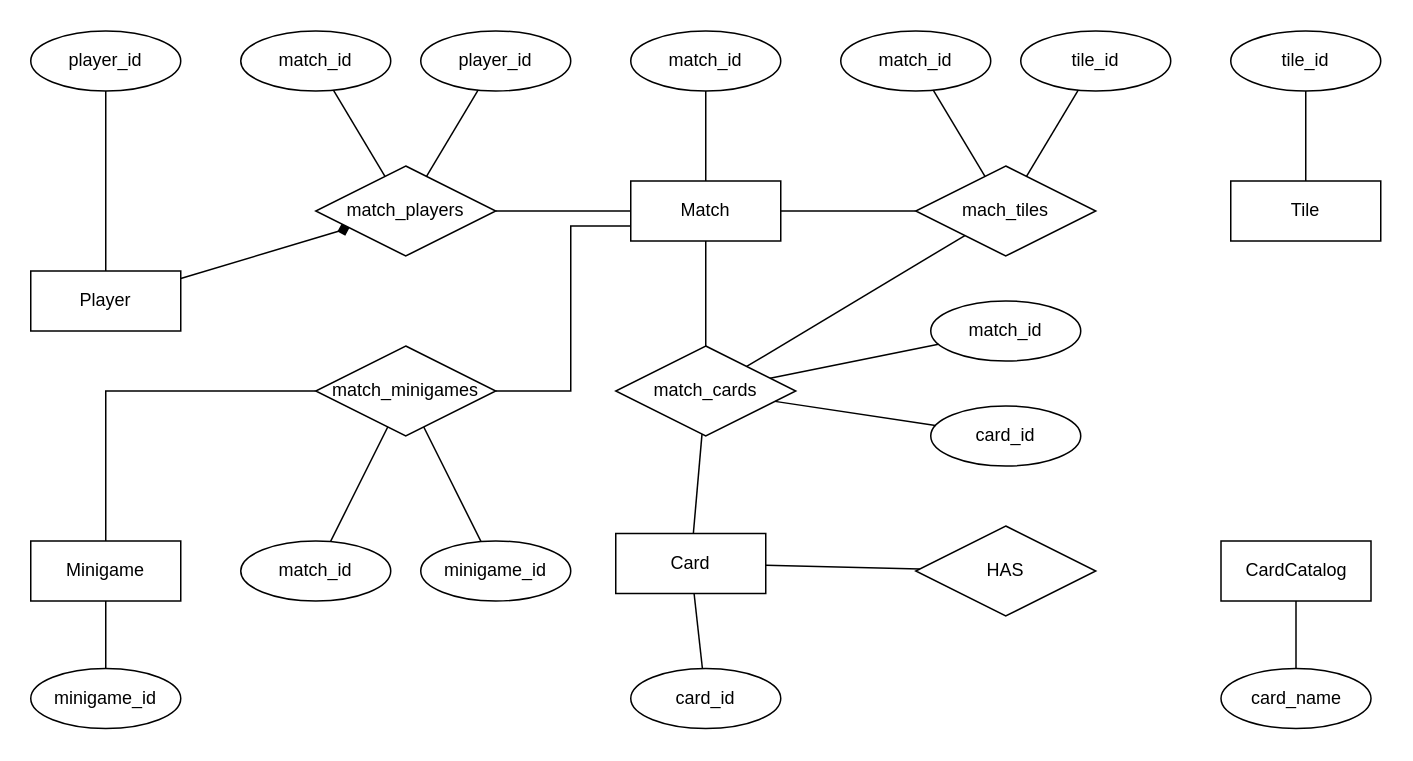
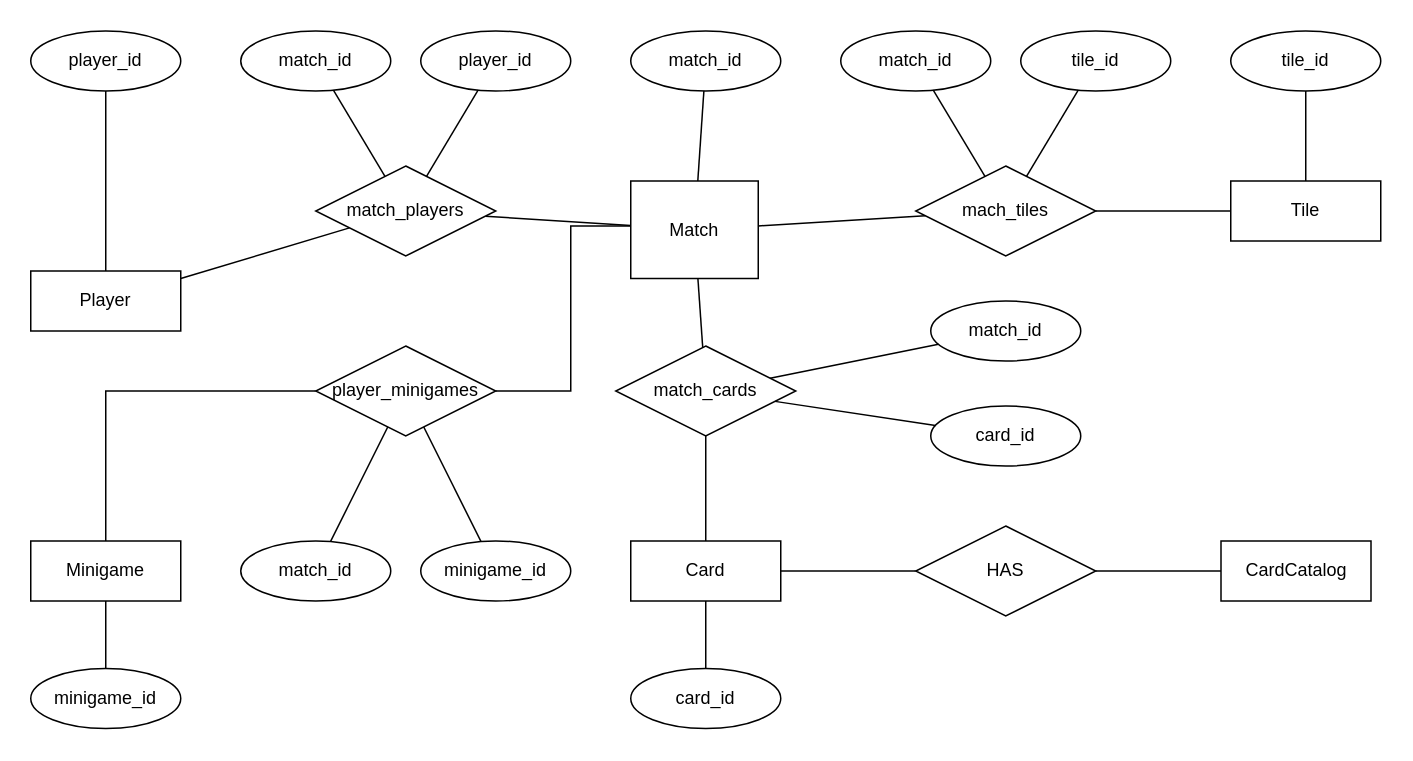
(706, 211) -> (695, 230)
(337, 231) -> (343, 230)
(856, 301) -> (1163, 211)
(406, 391) -> (406, 391)
(691, 563) -> (706, 571)
none -> (1158, 571)
(1296, 634) -> none
(1296, 698) -> none
